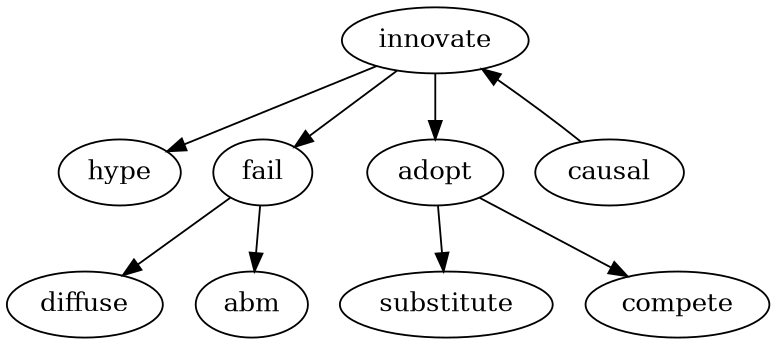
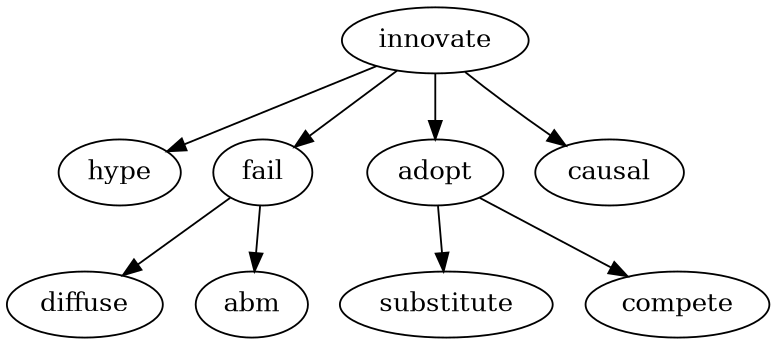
(540, 110) -> (507, 104)
